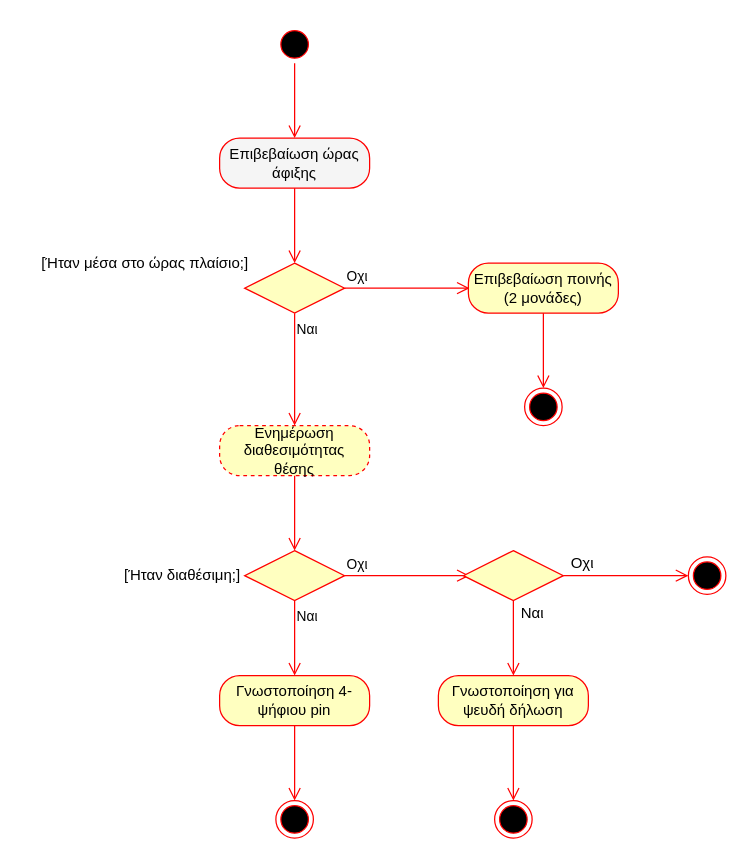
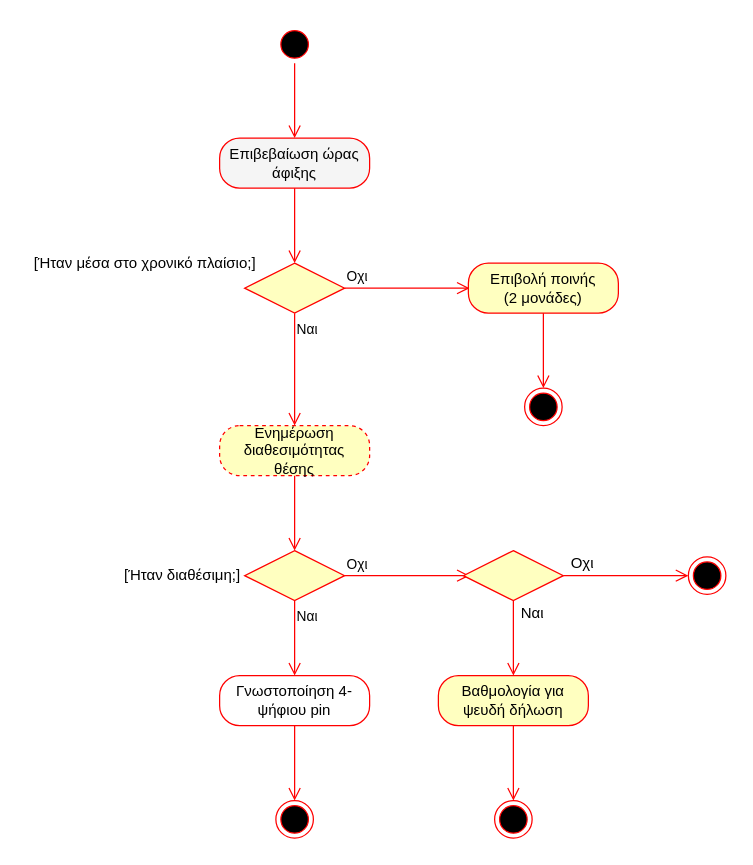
(145, 263) -> (145, 263)
(543, 288) -> (543, 288)
(294, 701) -> (294, 701)
(513, 701) -> (513, 701)
